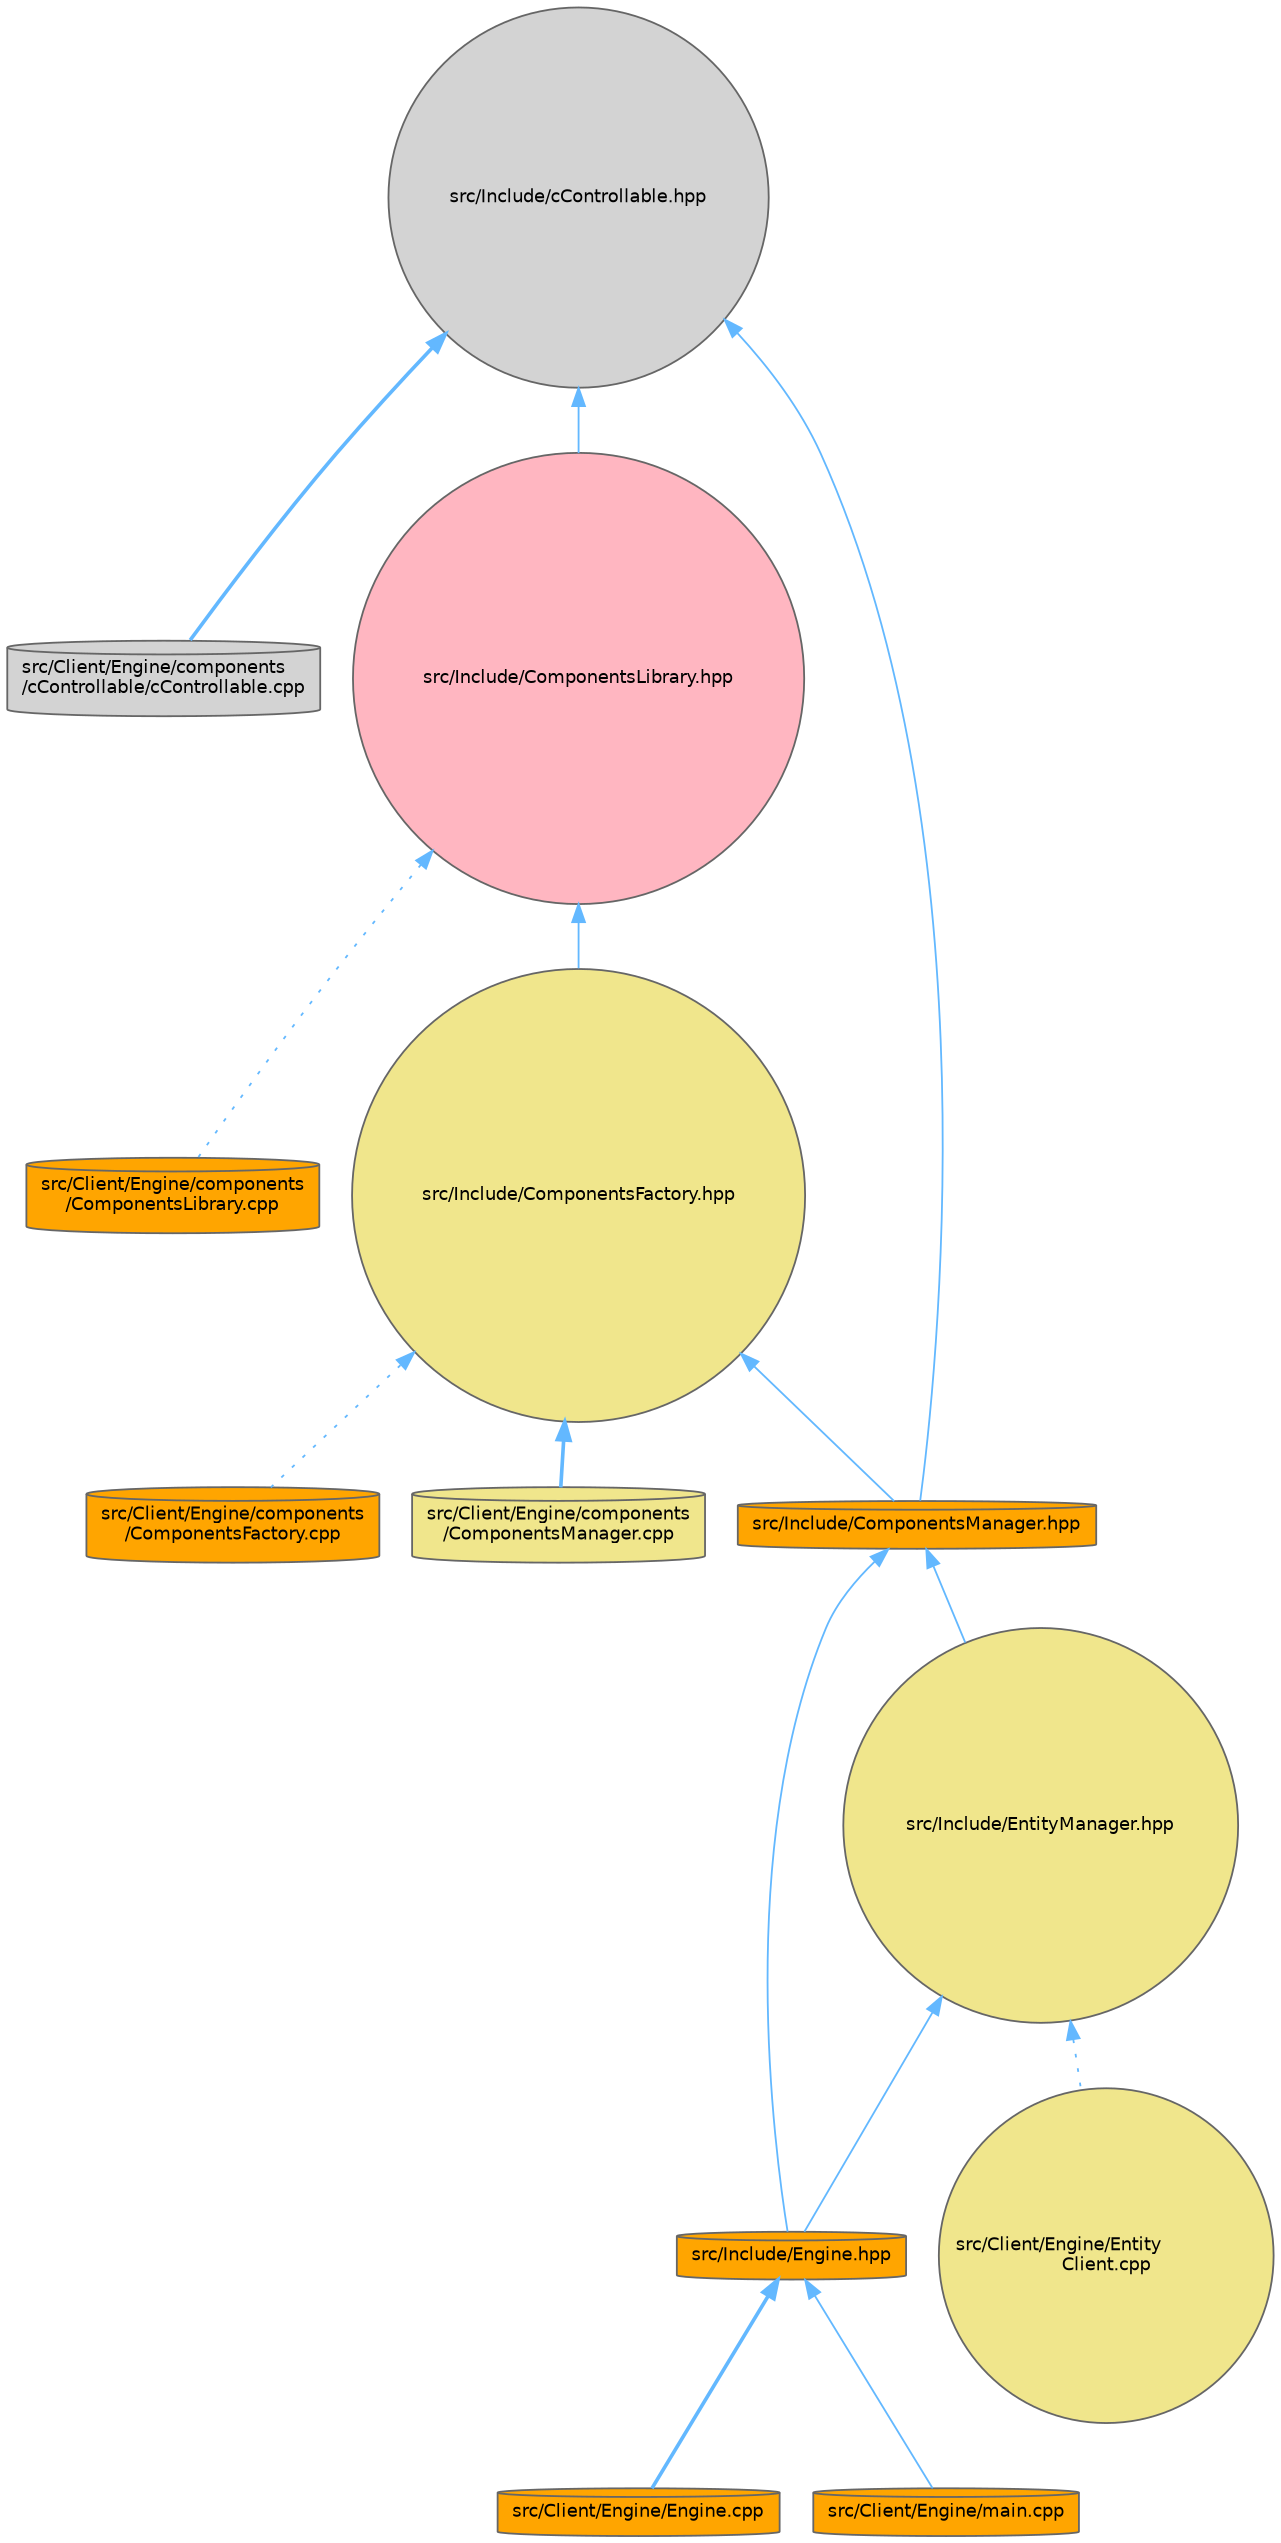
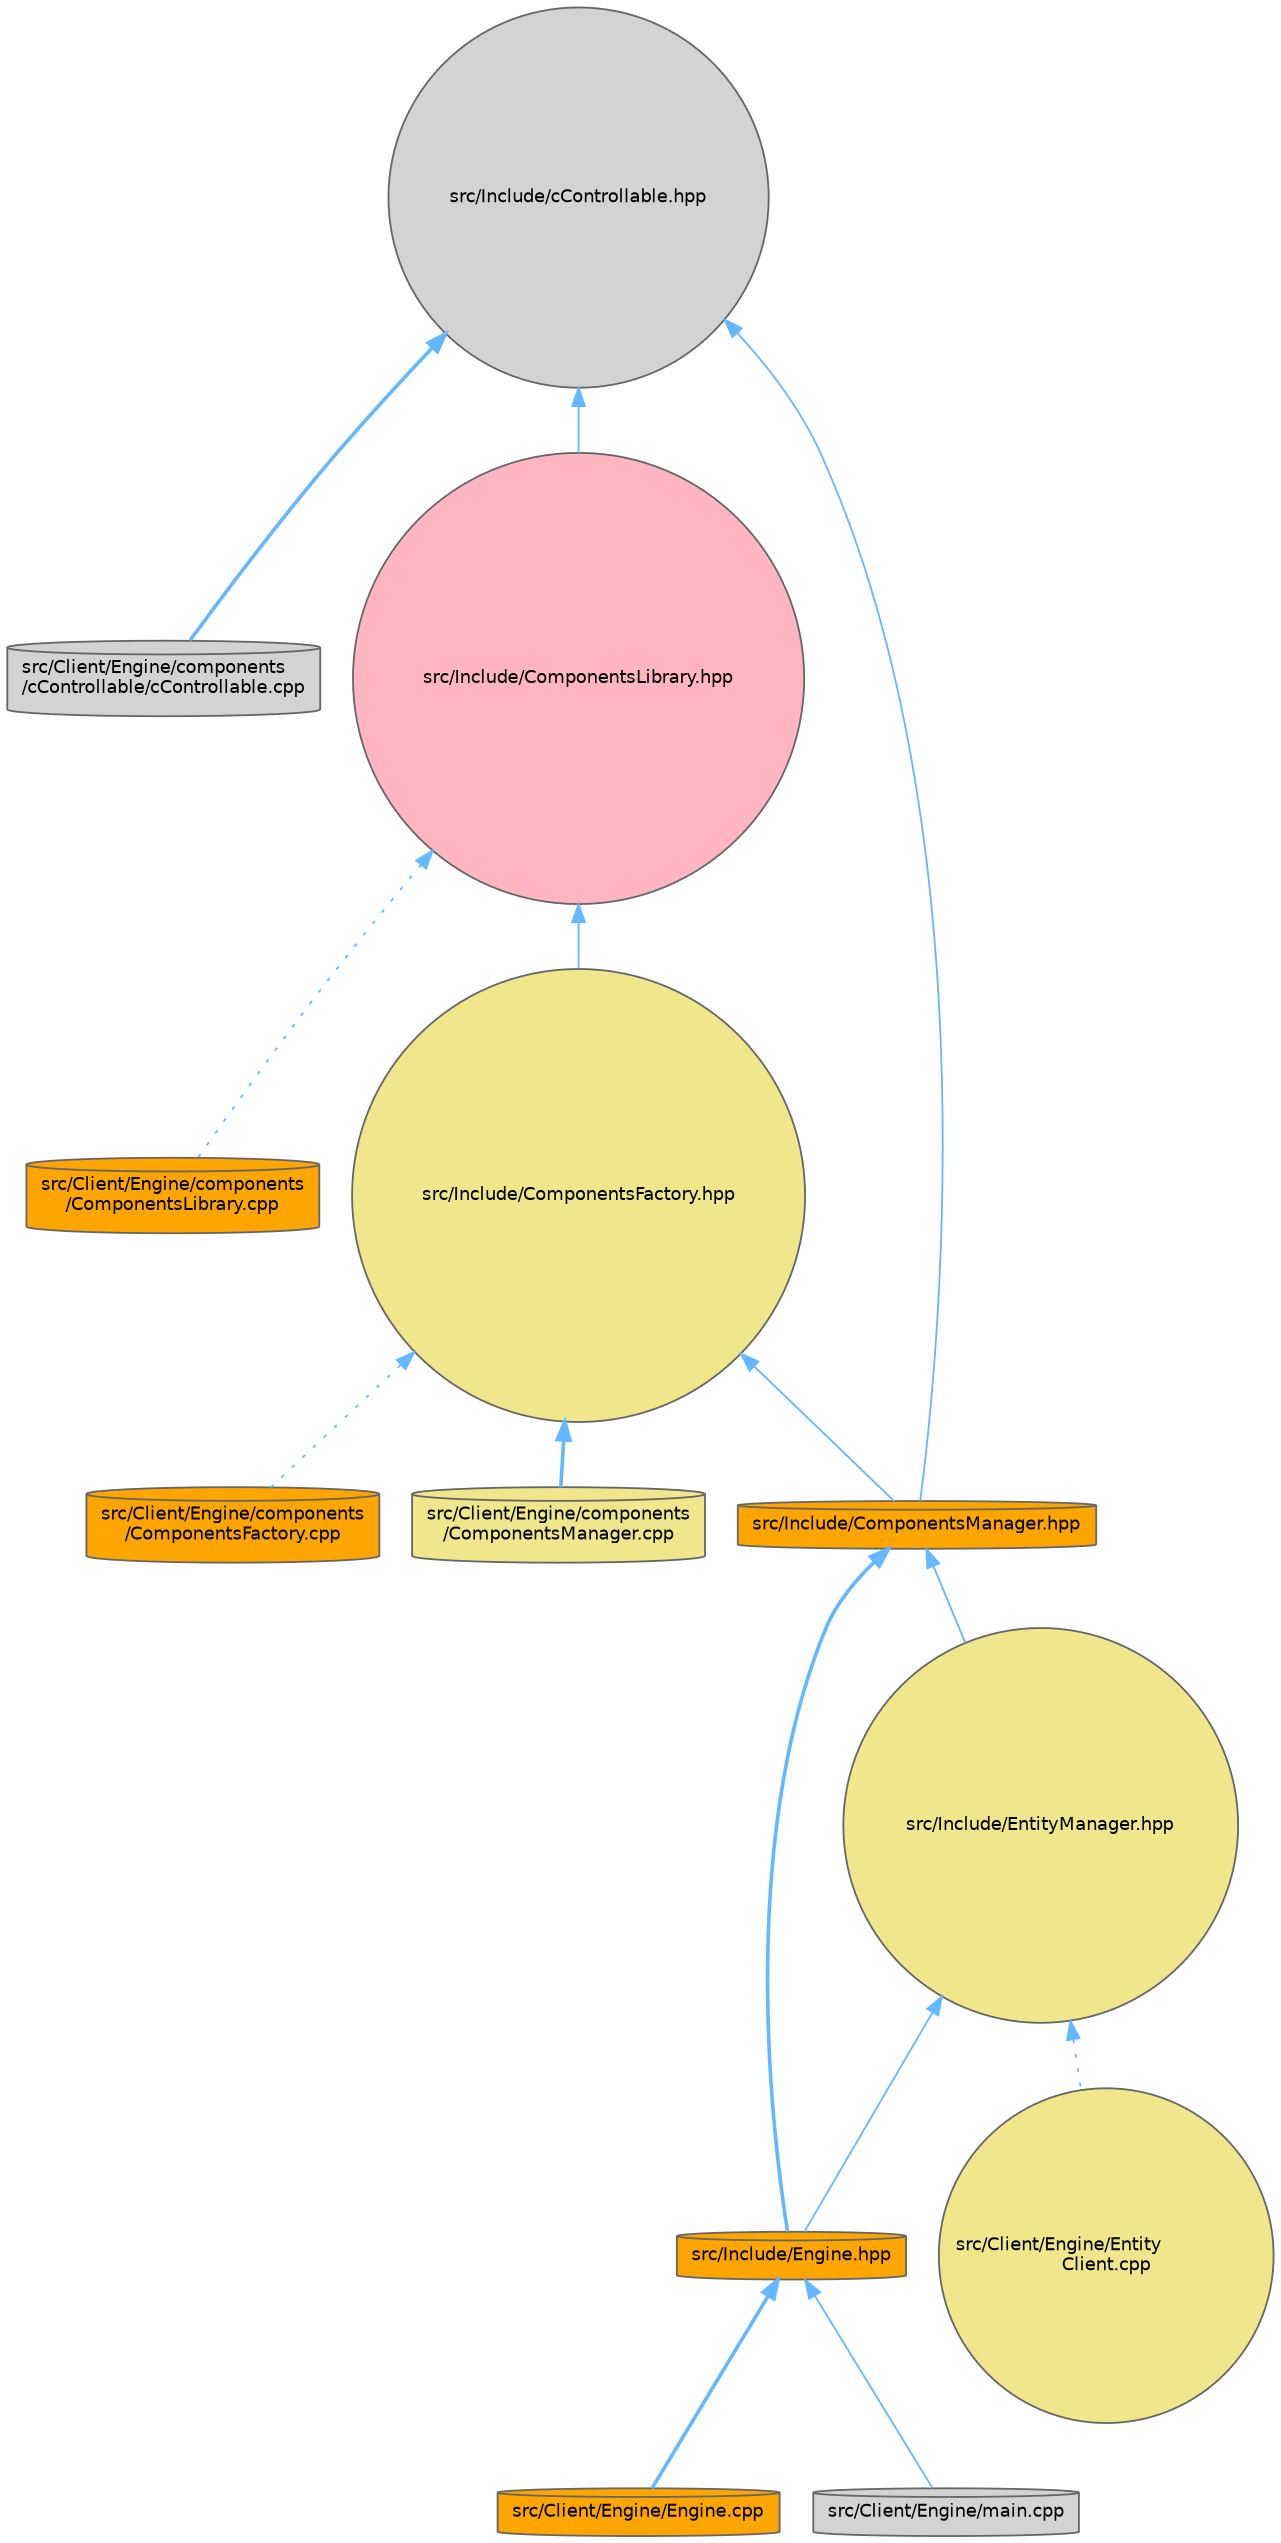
(771, 1885) -> (771, 1885)
(946, 2512) -> (946, 2512)
